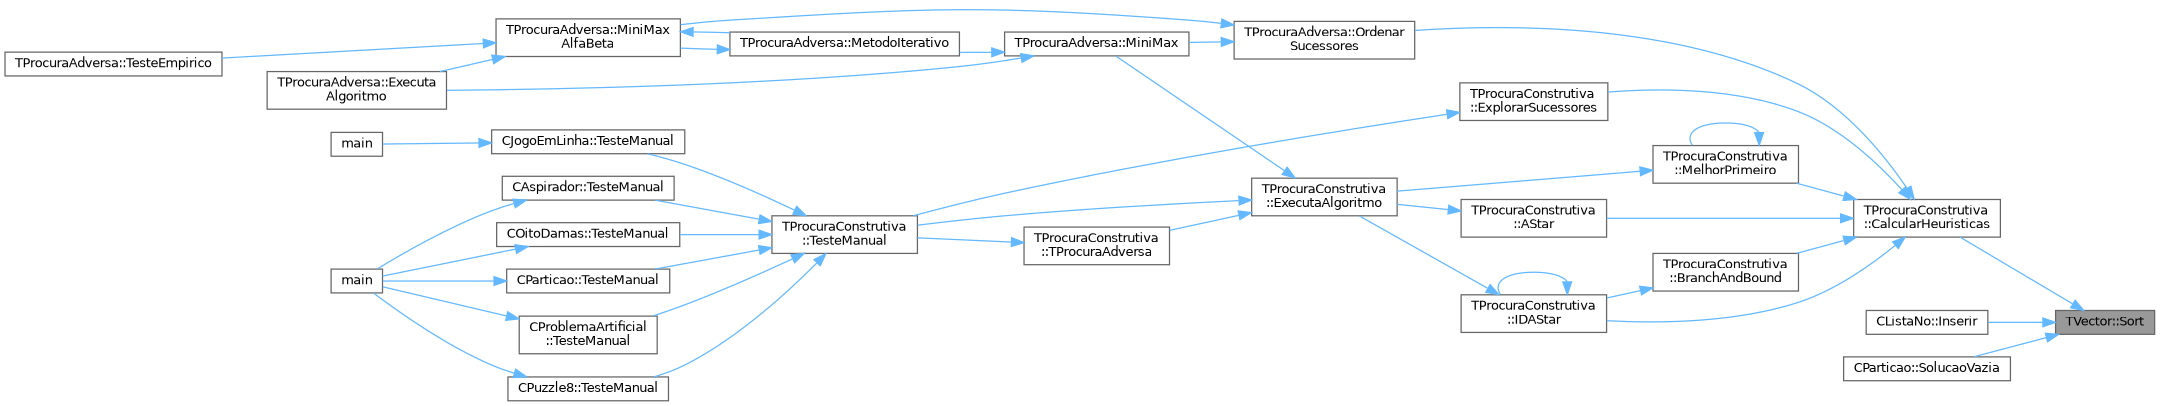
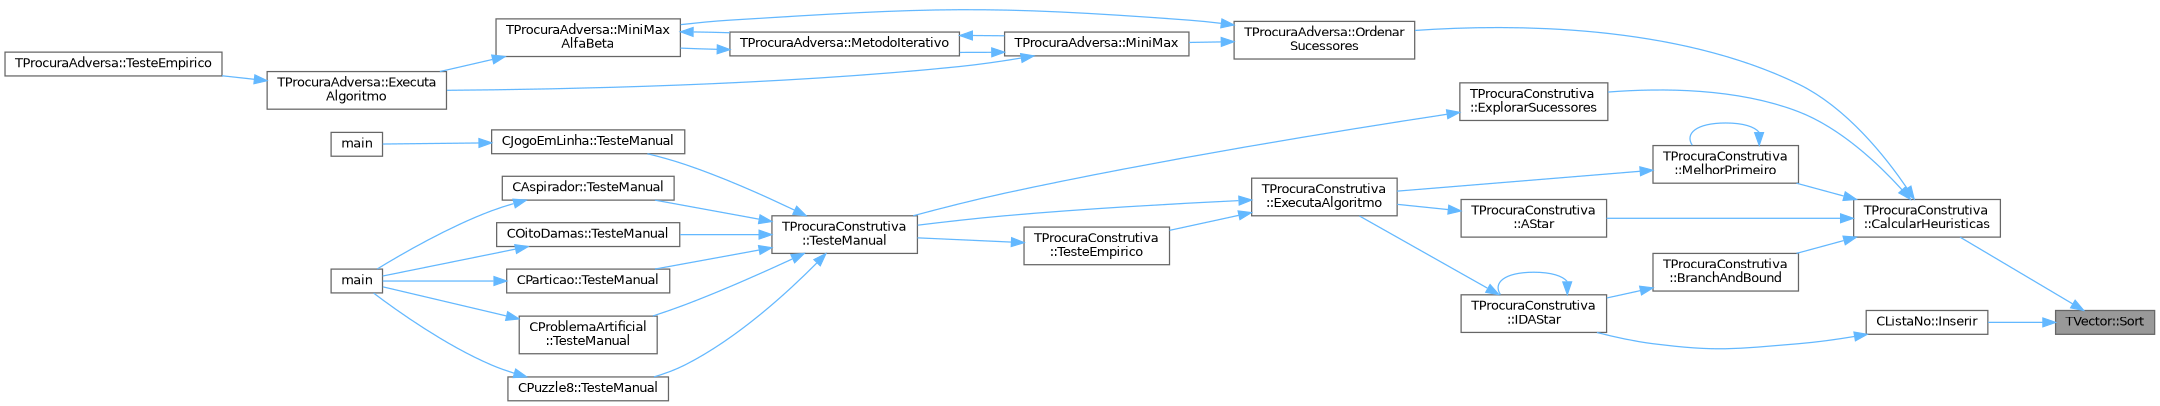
(353, 51) -> (238, 78)
(1200, 113) -> (988, 36)
(1097, 246) -> (1097, 246)
(1760, 312) -> (1725, 349)
(1927, 369) -> none
